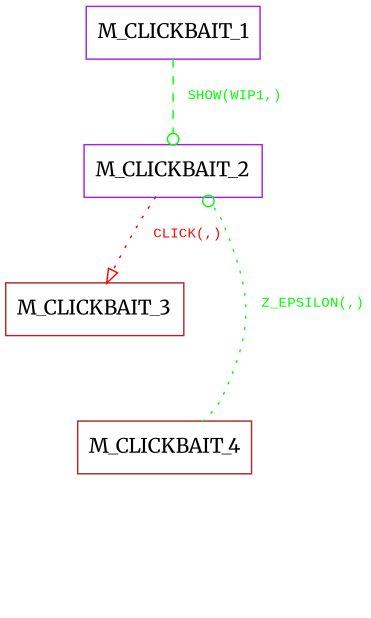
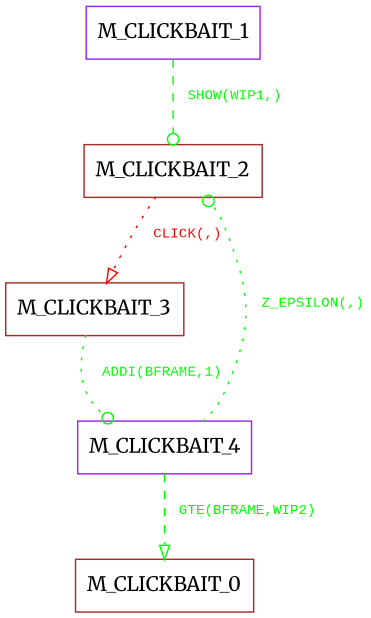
(173, 171) -> (173, 171)
none -> (82, 378)
(165, 447) -> (165, 447)
none -> (165, 586)
